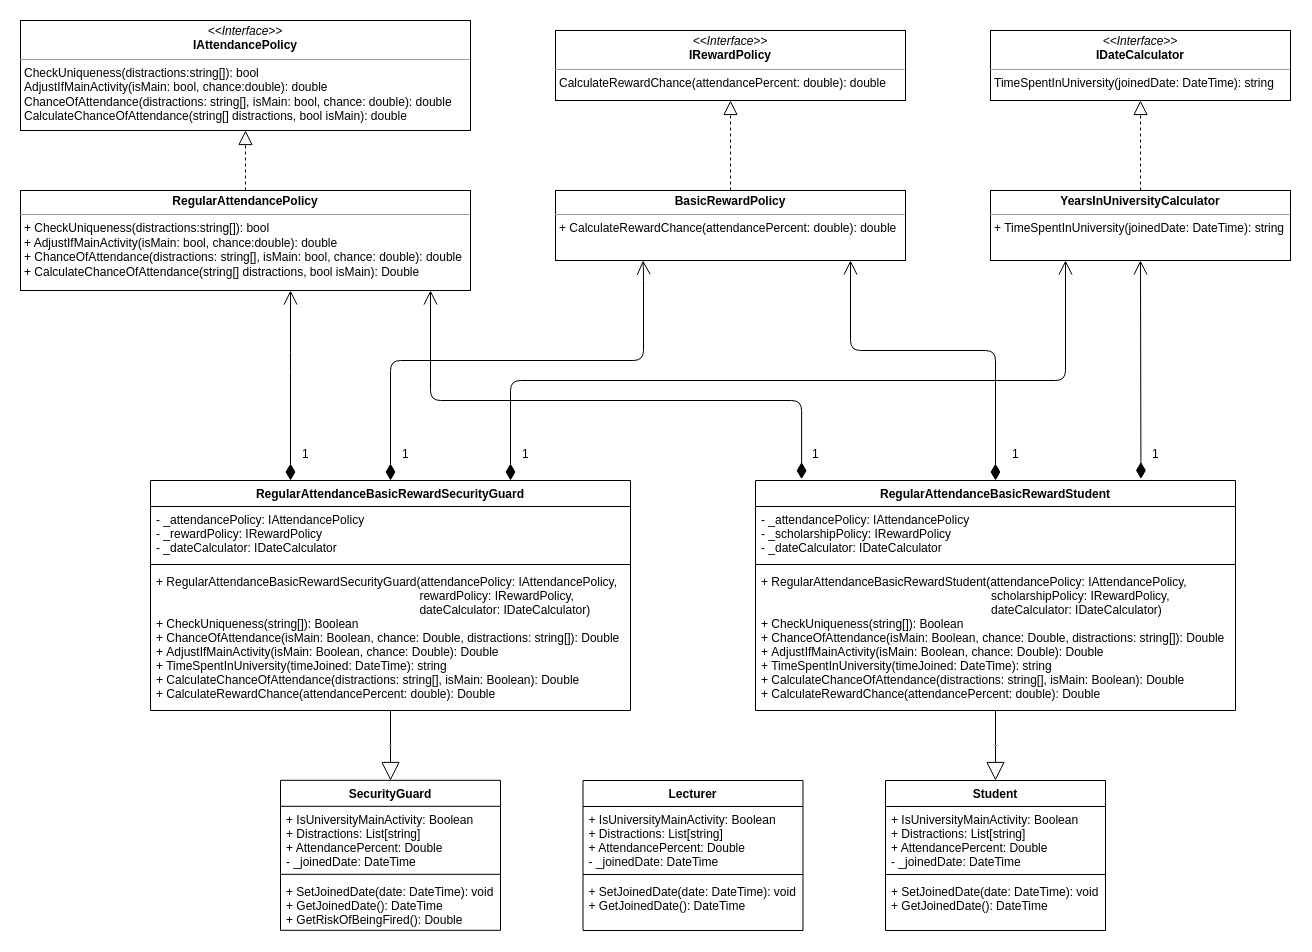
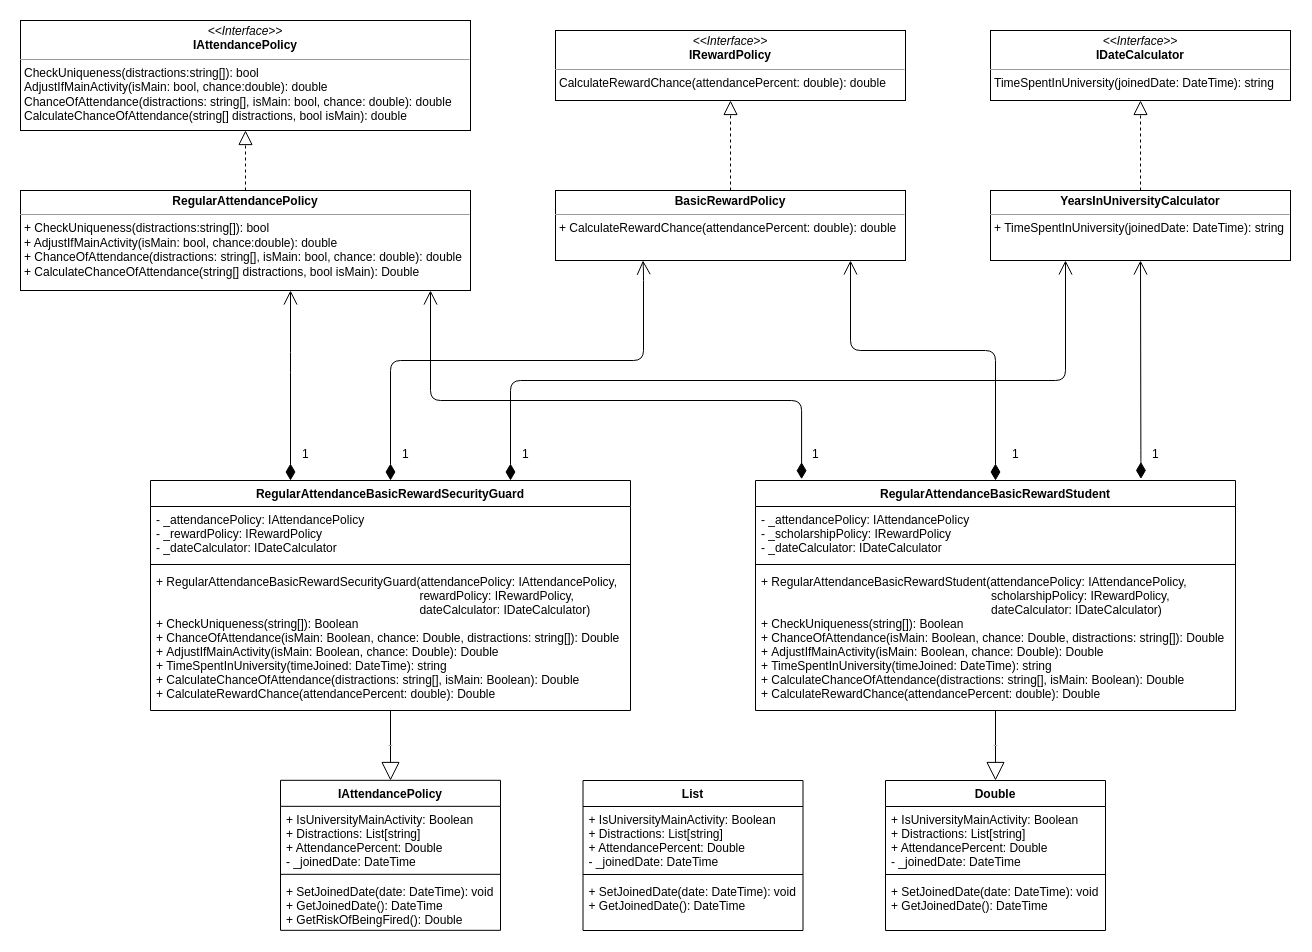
(390, 794) -> (390, 794)
(693, 794) -> (693, 794)
(995, 794) -> (995, 794)
